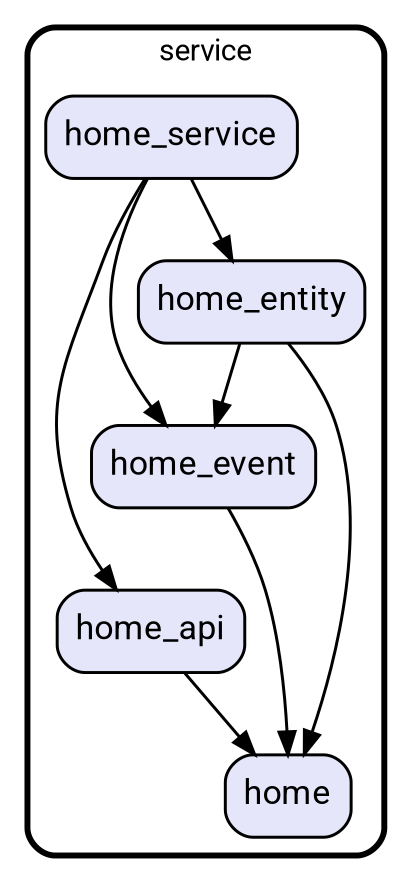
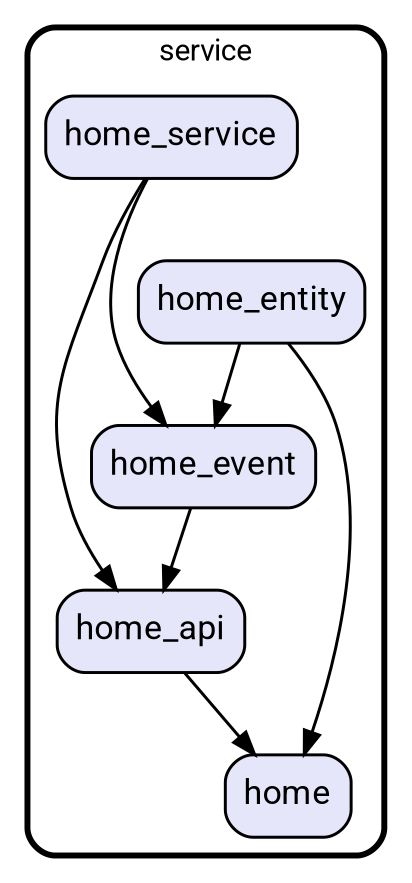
(206, 209) -> none
(272, 616) -> (181, 538)
